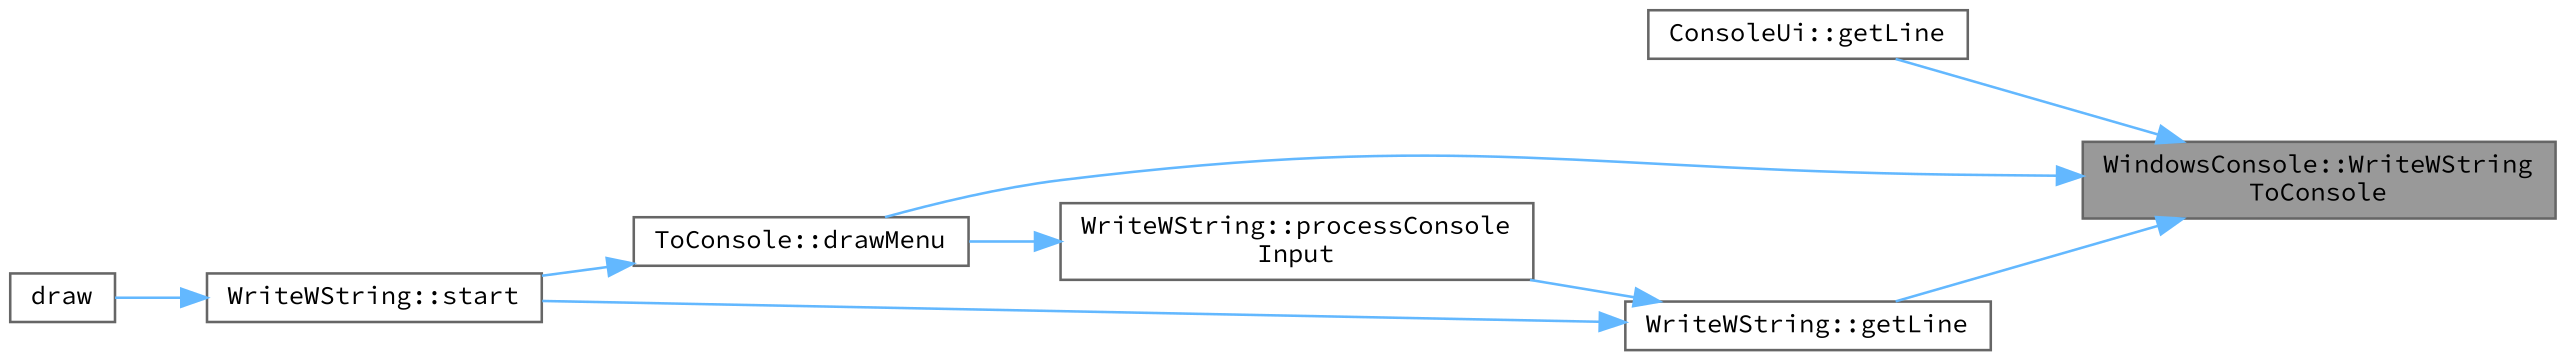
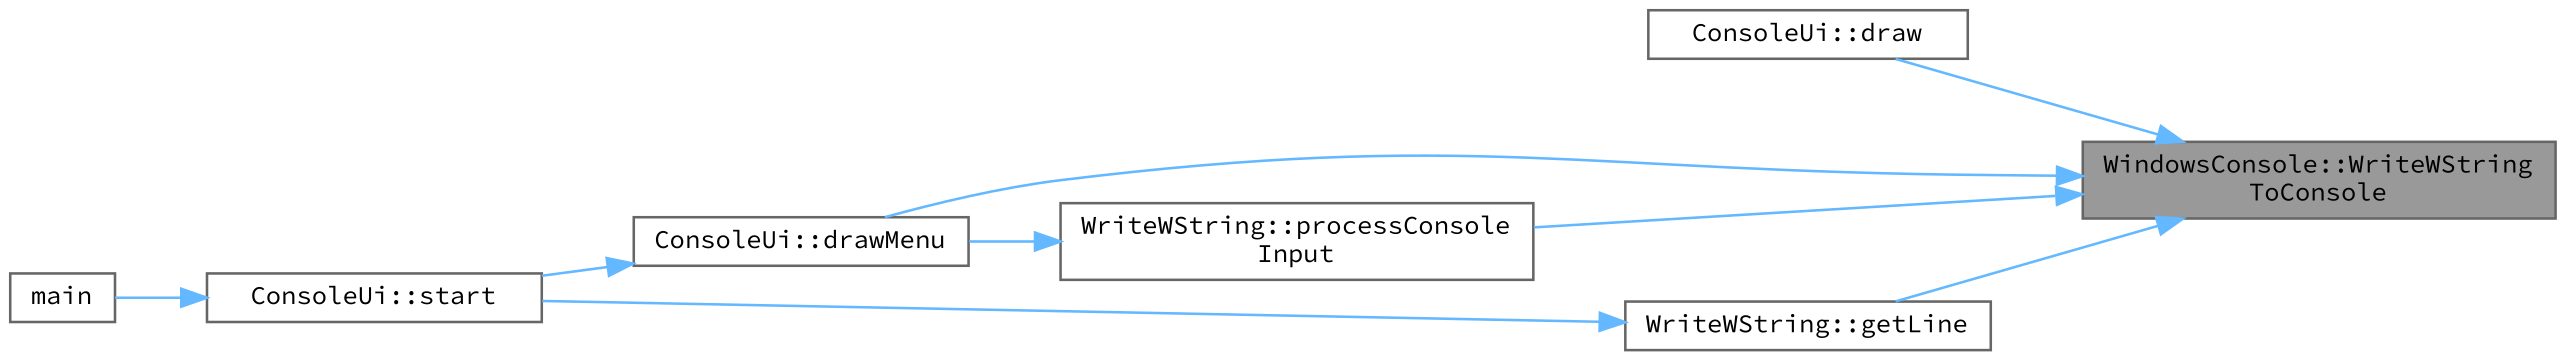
(1808, 34) -> (1808, 34)
(801, 241) -> (801, 241)
(1582, 289) -> (1795, 212)
(63, 298) -> (63, 298)
(374, 298) -> (374, 298)
